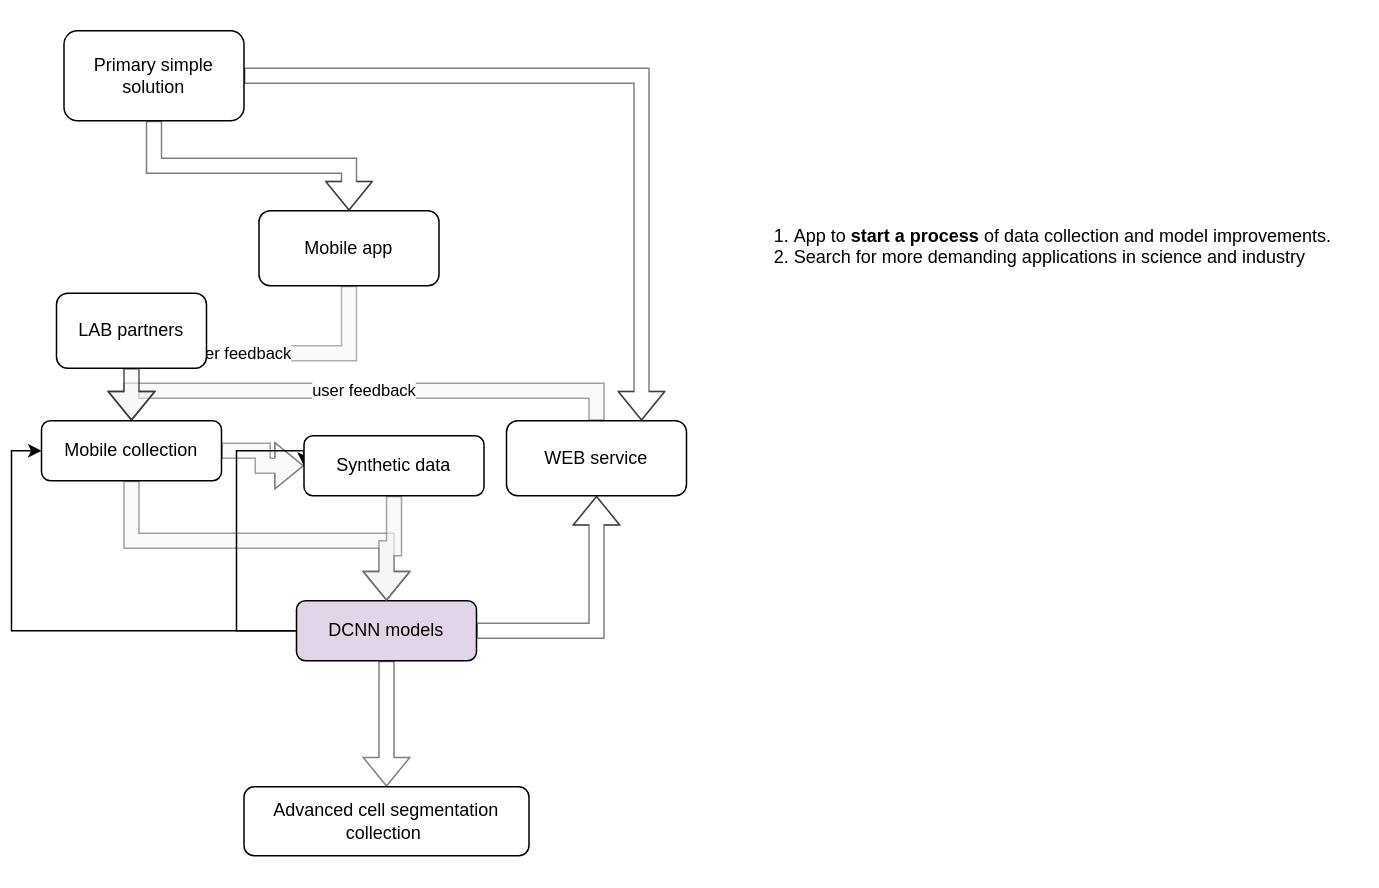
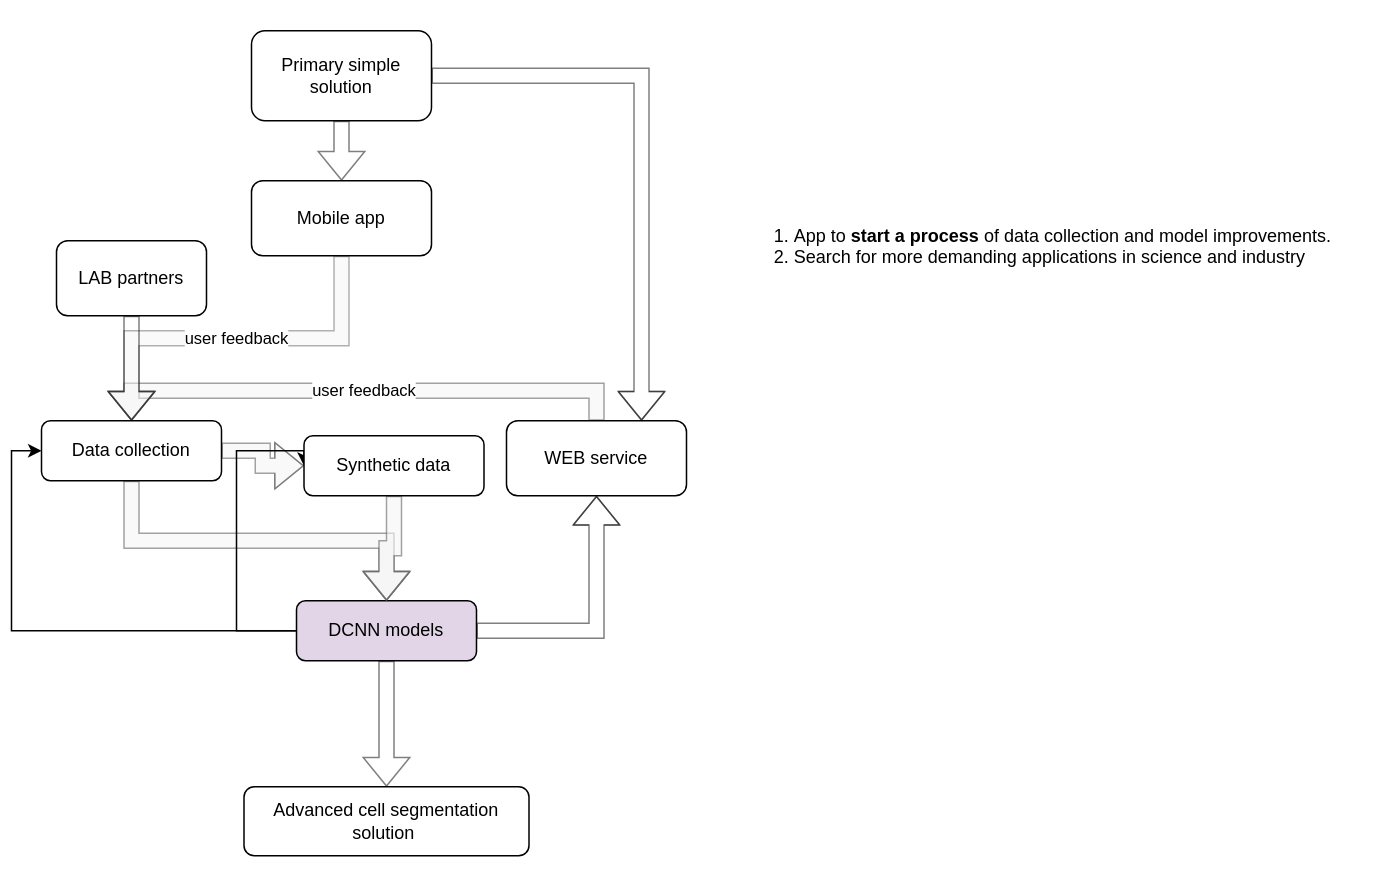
(154, 76) -> (341, 76)
(349, 248) -> (341, 218)
(131, 331) -> (131, 278)
(131, 451) -> (131, 451)
(386, 821) -> (386, 821)
